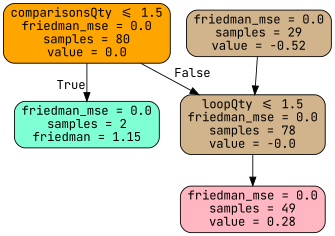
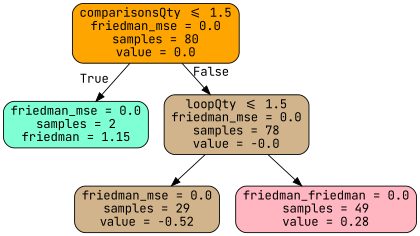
(256, 71) -> (192, 167)
(253, 209) -> (326, 209)
